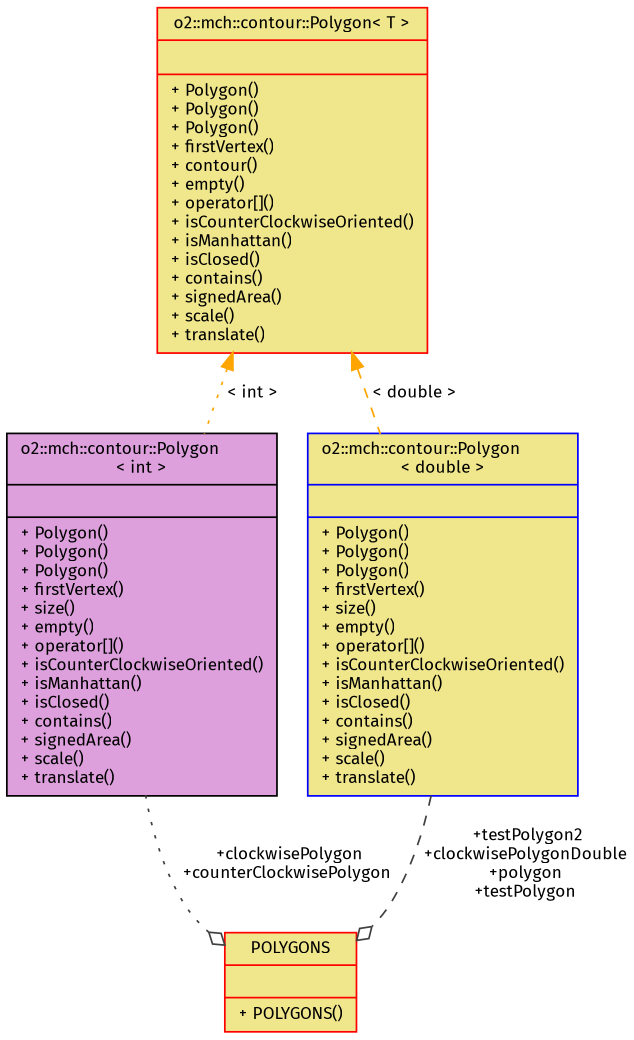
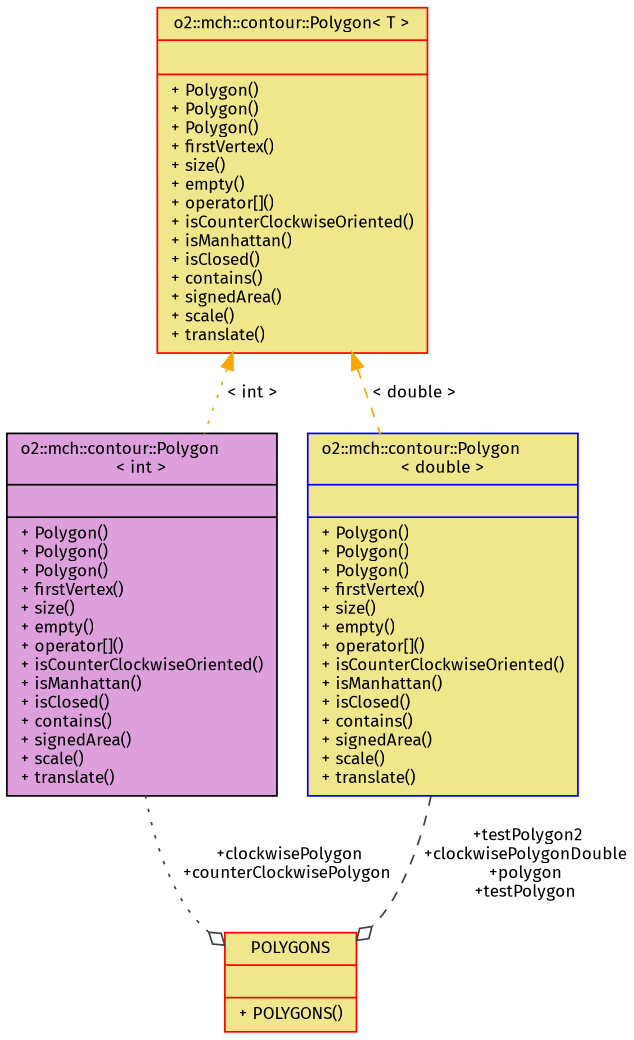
(215, 166) -> (198, 166)
